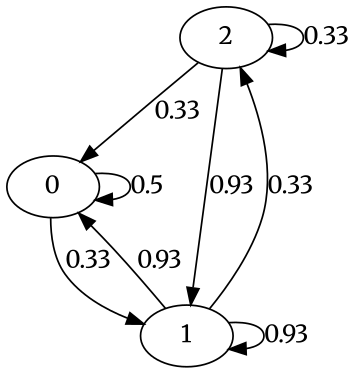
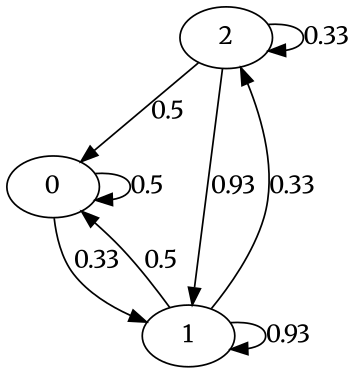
(178, 112) -> (168, 112)
(160, 261) -> (161, 261)
